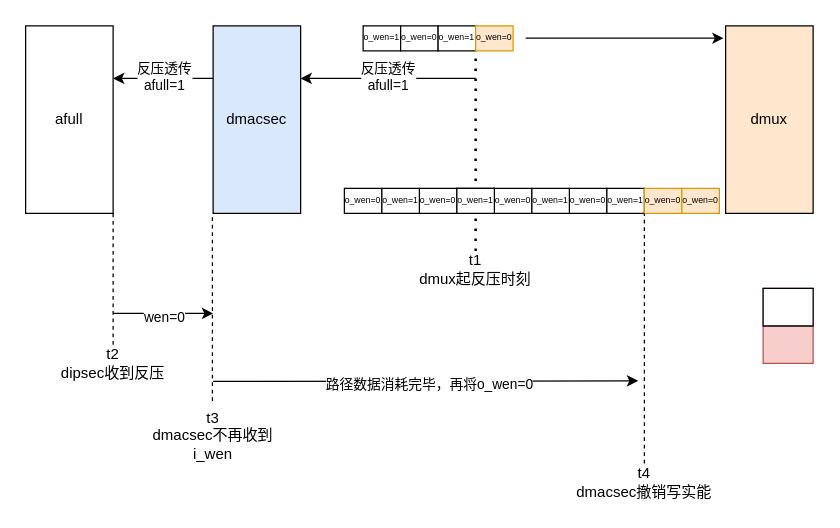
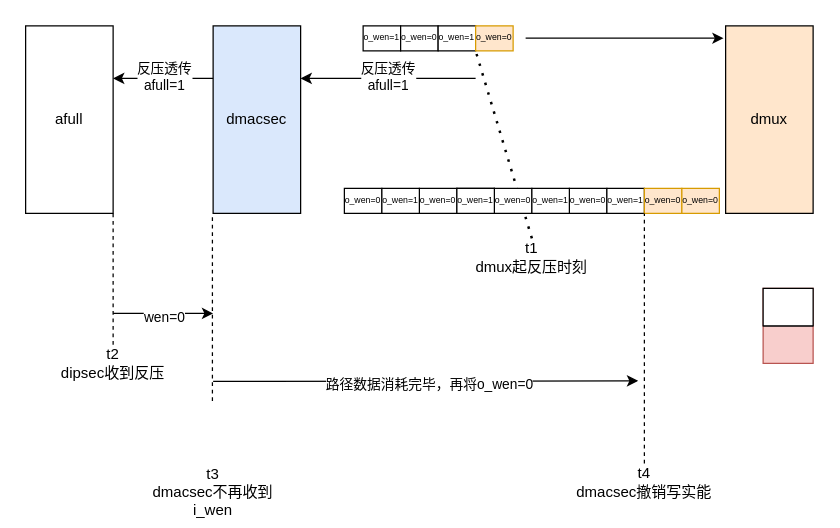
(476, 269) -> (532, 257)
(213, 436) -> (213, 492)
